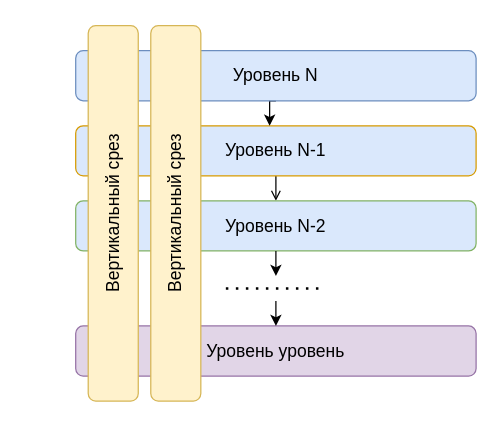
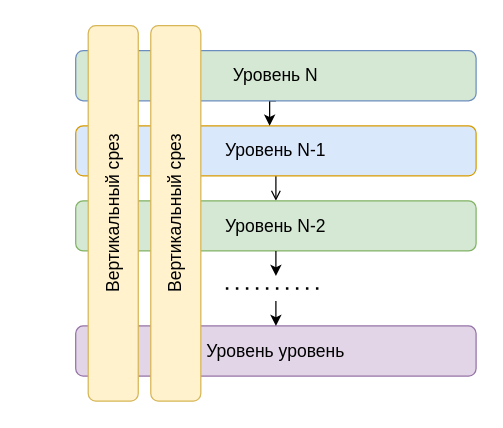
(276, 76) -> (276, 76)
(276, 226) -> (276, 226)
